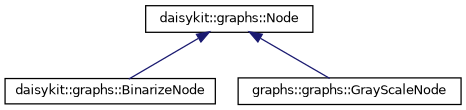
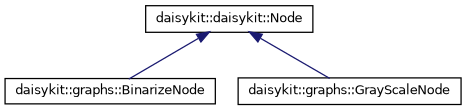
(229, 19) -> (229, 19)
(350, 91) -> (350, 91)
